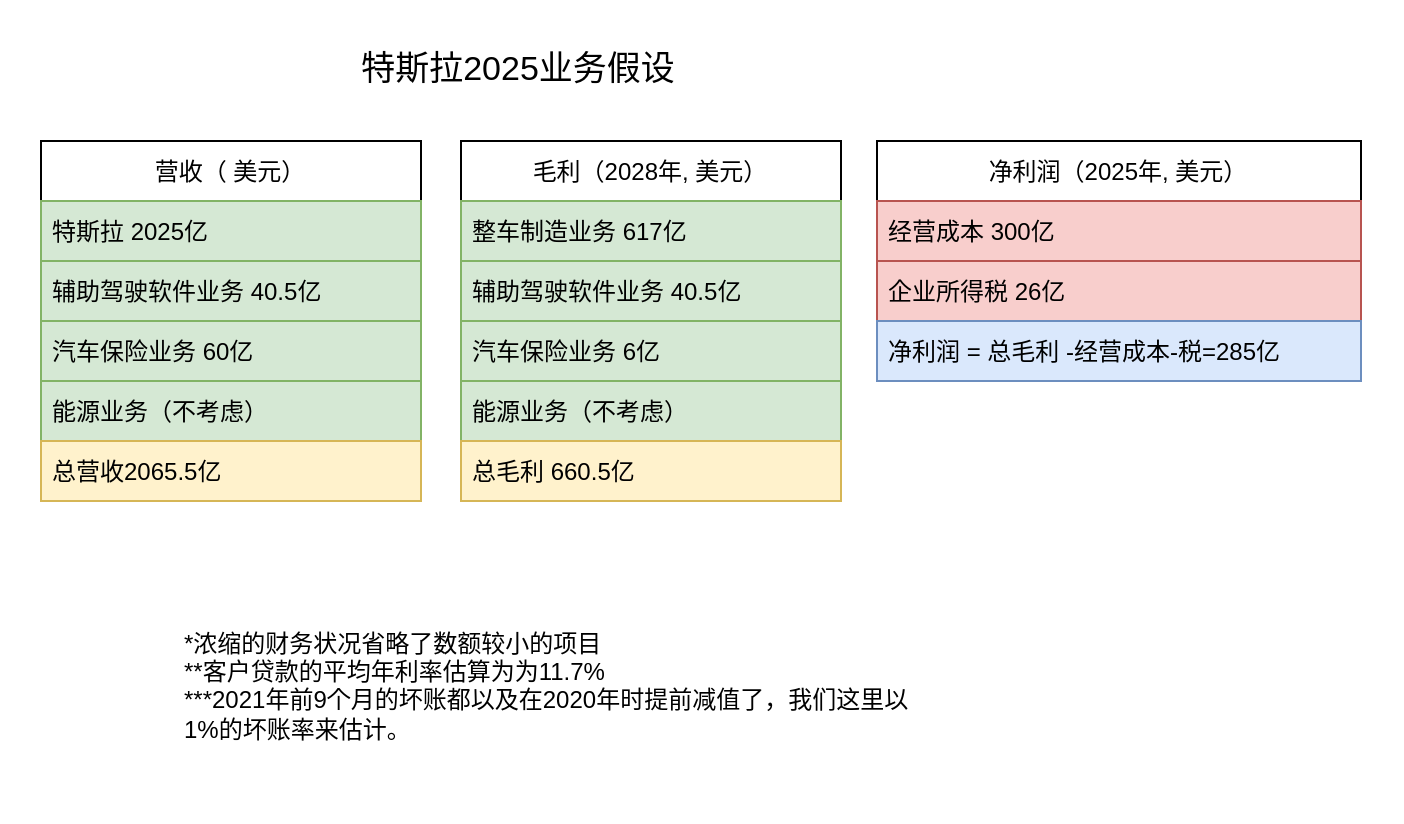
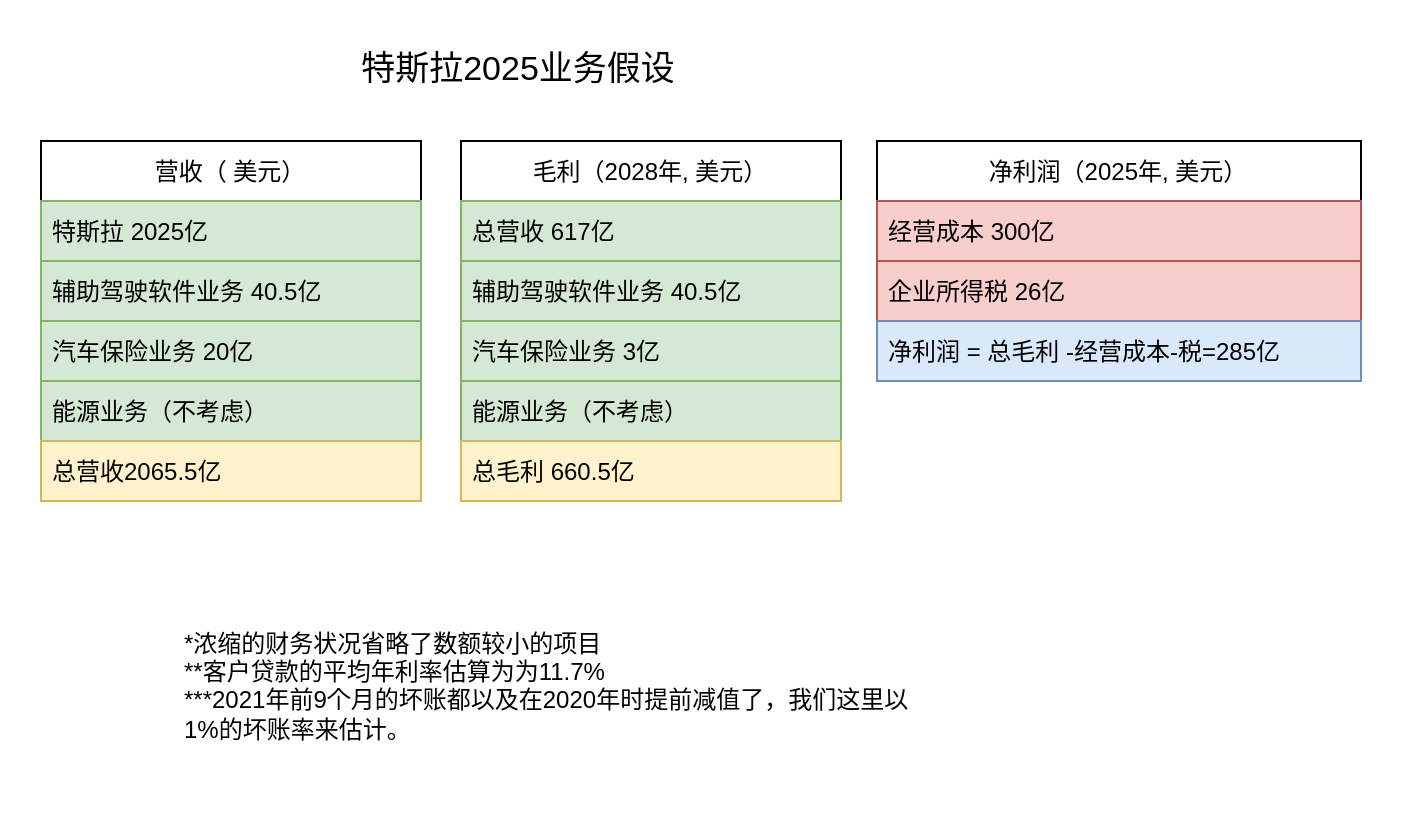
(580, 232) -> (544, 232)
(153, 352) -> (153, 352)
(566, 352) -> (566, 352)
